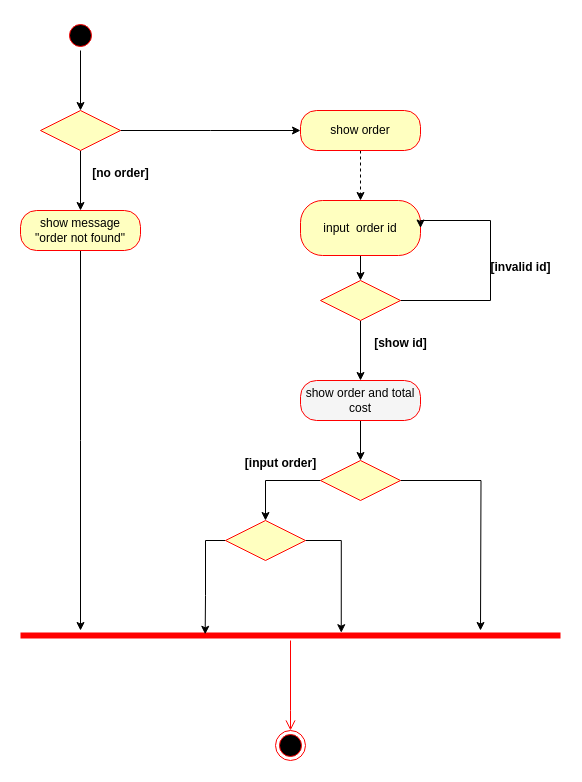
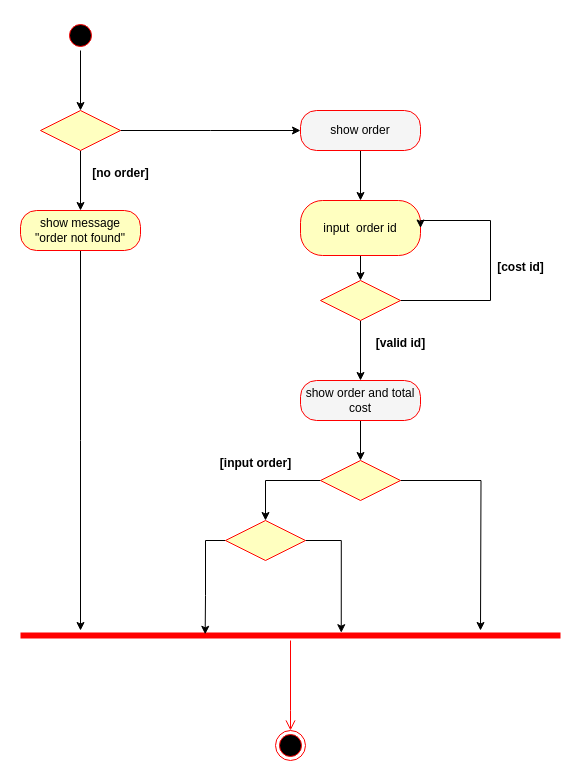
(361, 131) -> (361, 131)
(361, 173) -> (361, 173)
(521, 268) -> (521, 268)
(401, 344) -> (401, 344)
(281, 464) -> (256, 464)
